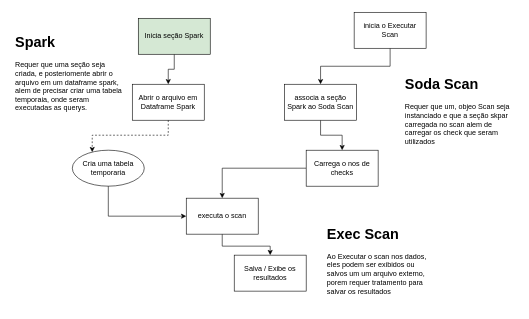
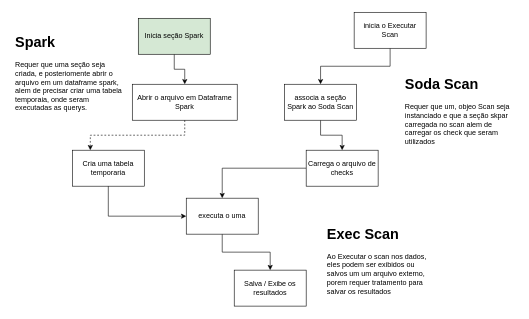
(168, 102) -> (185, 102)
(108, 168) -> (108, 168)
(342, 168) -> (342, 168)
(222, 216) -> (222, 216)
(270, 273) -> (270, 288)
